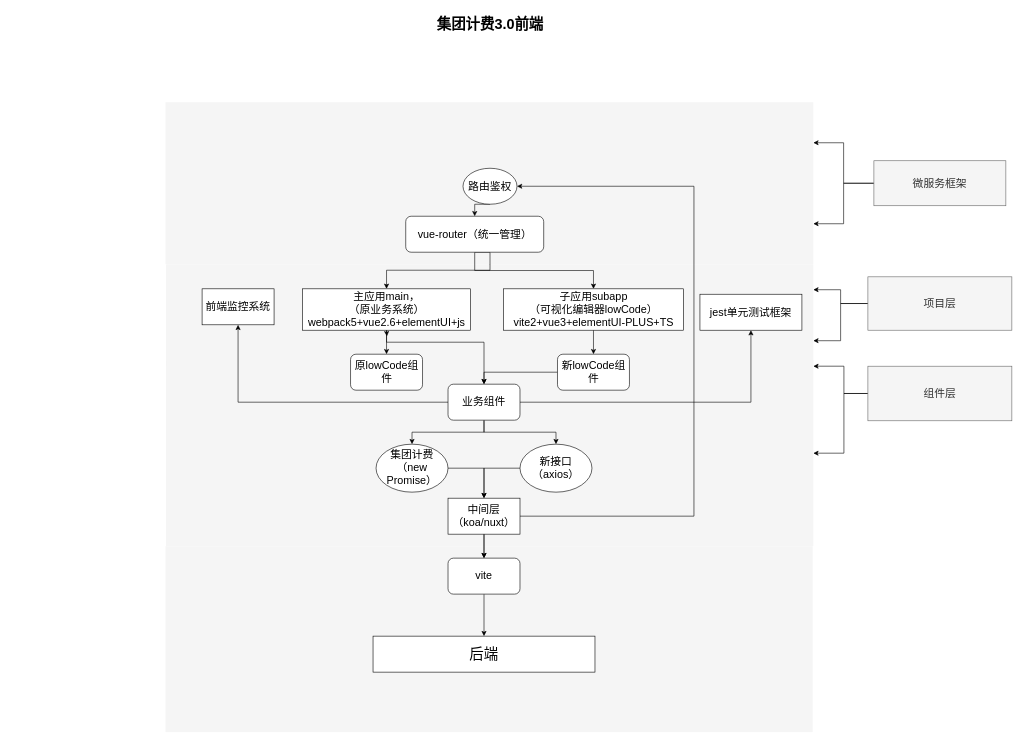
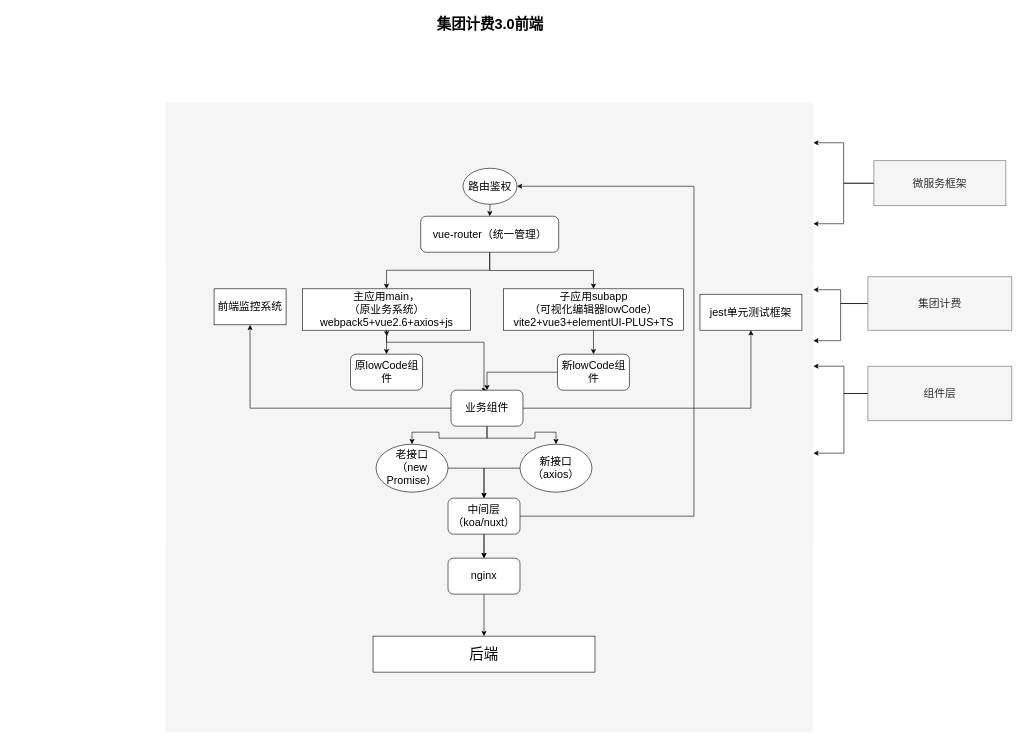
(475, 234) -> (490, 234)
(940, 304) -> (940, 304)
(238, 307) -> (250, 307)
(387, 310) -> (387, 310)
(484, 402) -> (487, 408)
(412, 468) -> (412, 468)
(484, 516) -> (484, 516)
(484, 576) -> (484, 576)
